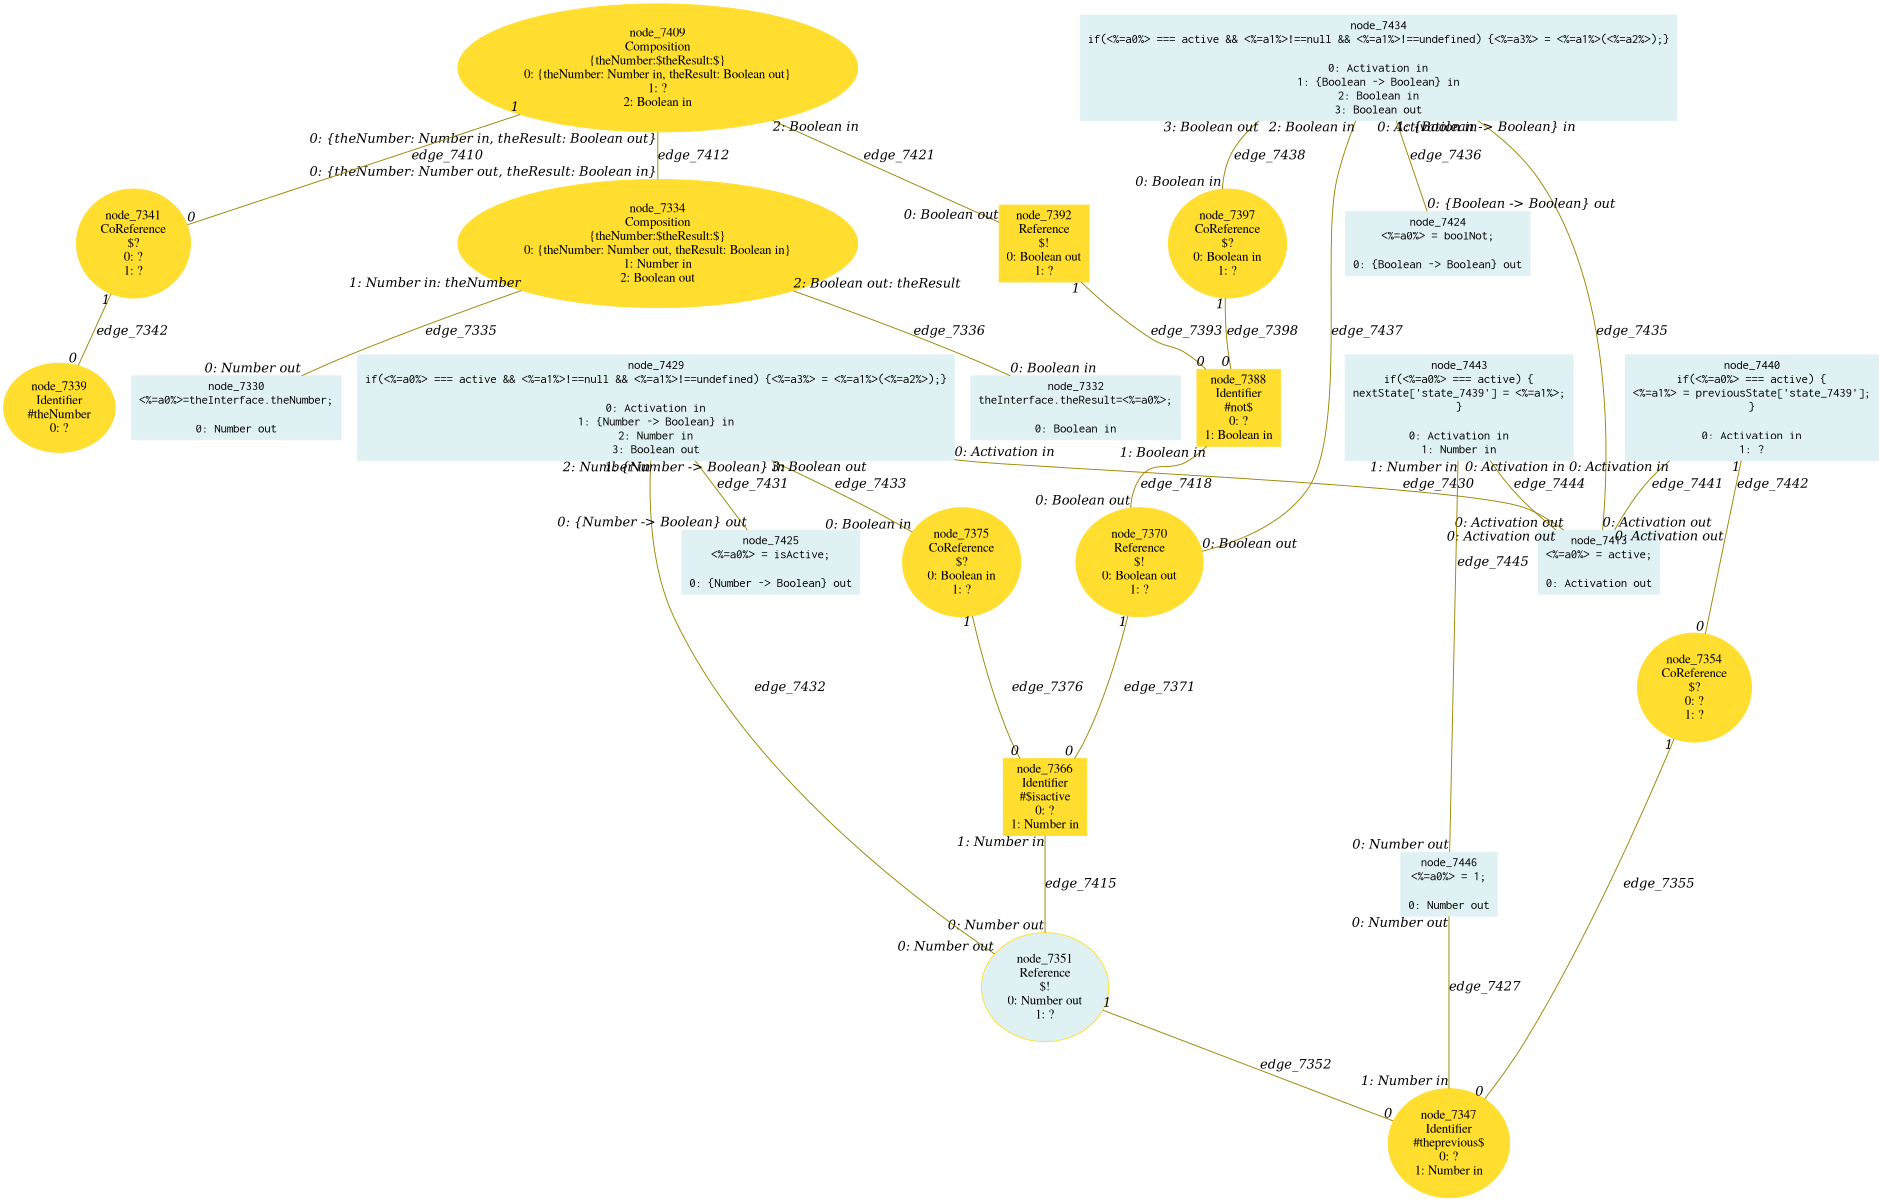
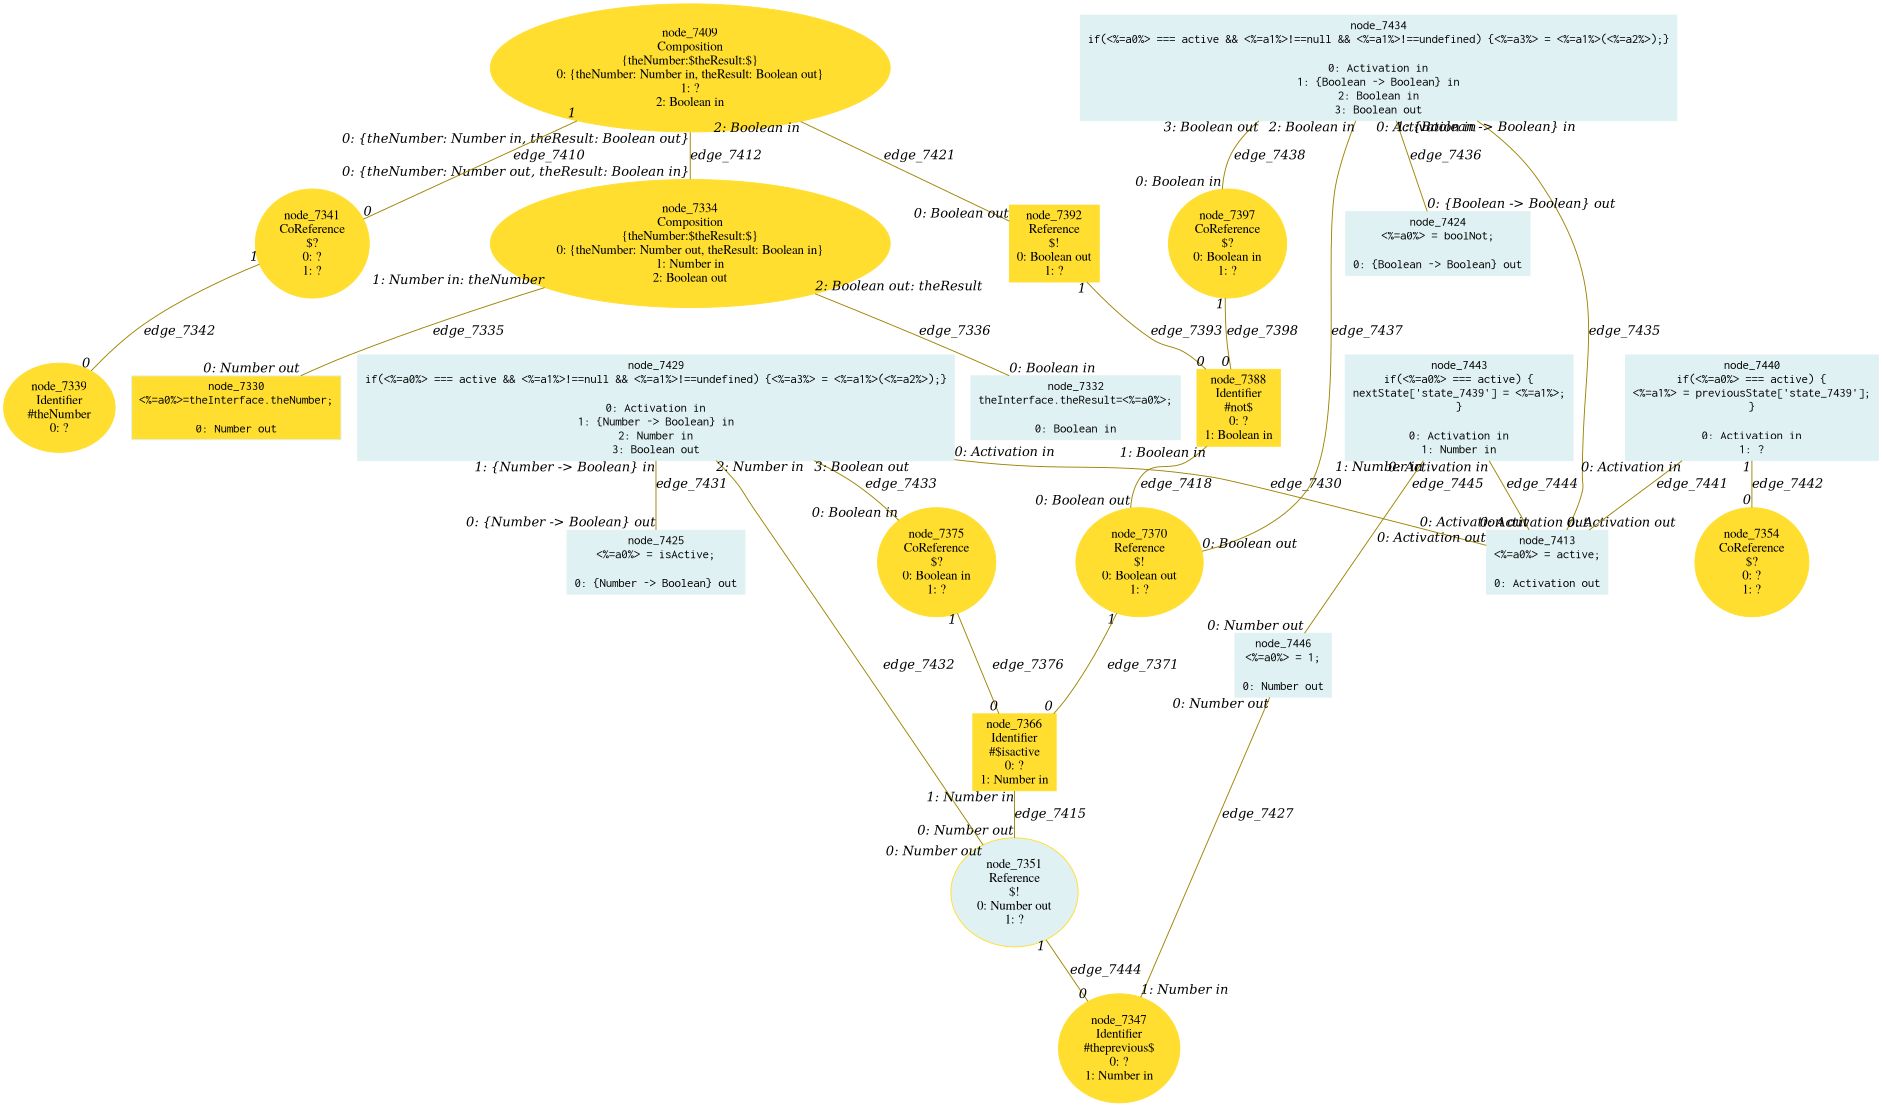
(236, 408) -> (236, 408)
(1589, 924) -> none
(1296, 1065) -> (1106, 970)
